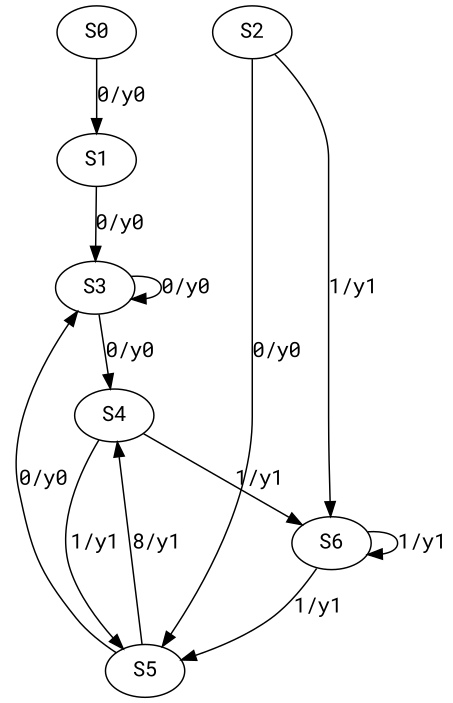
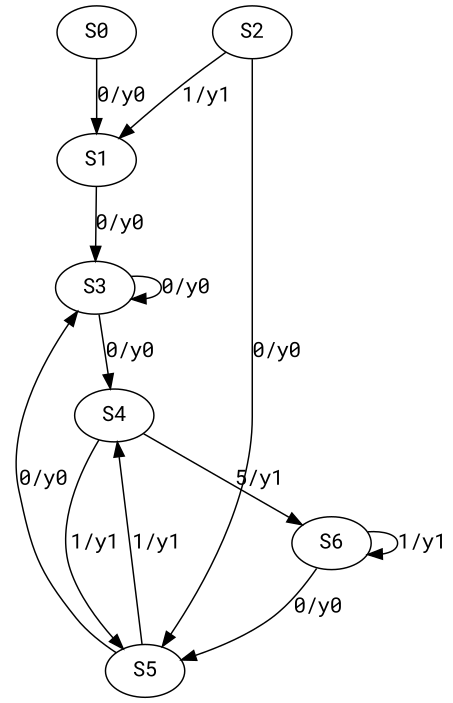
(329, 270) -> (177, 89)
(260, 479) -> (260, 479)
(157, 543) -> (157, 543)
(318, 607) -> (318, 607)
